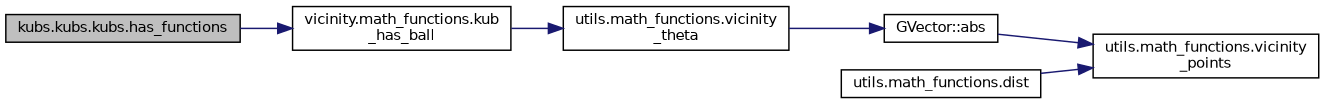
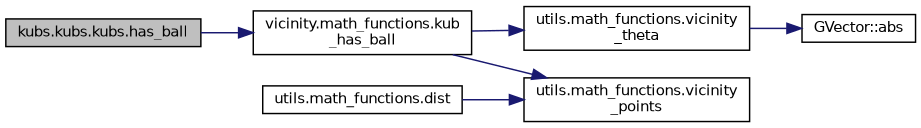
(123, 28) -> (103, 33)
(1038, 38) -> (493, 64)
